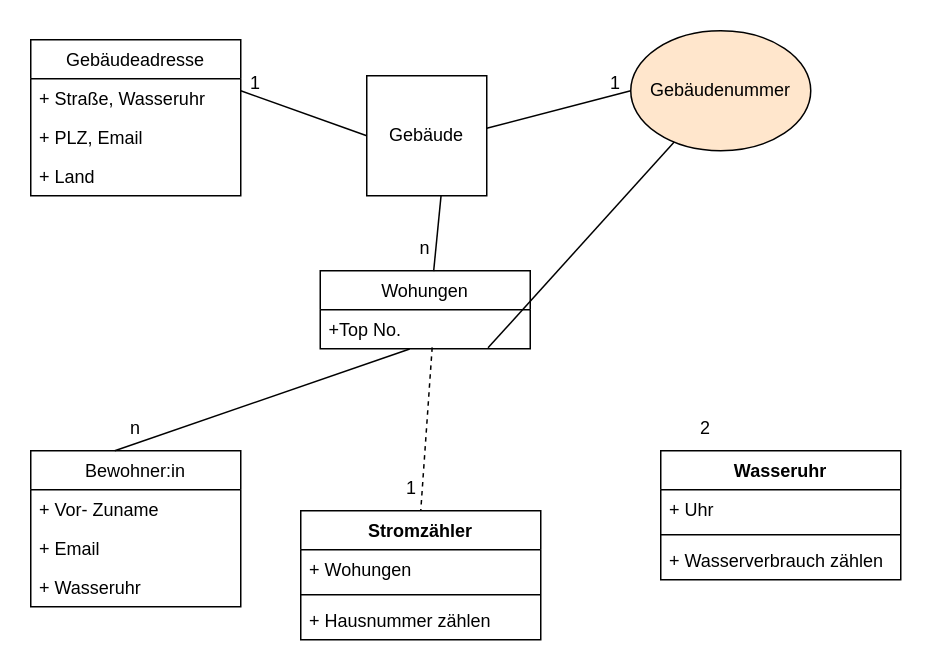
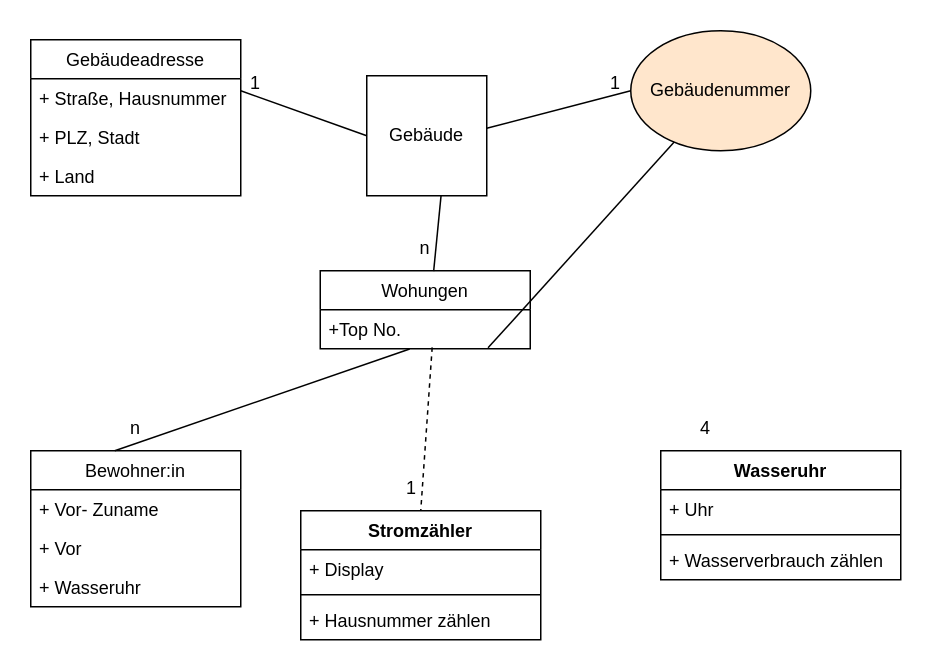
(128, 99) -> (133, 99)
(88, 138) -> (92, 138)
(706, 428) -> (706, 428)
(67, 549) -> (62, 549)
(357, 570) -> (347, 570)
